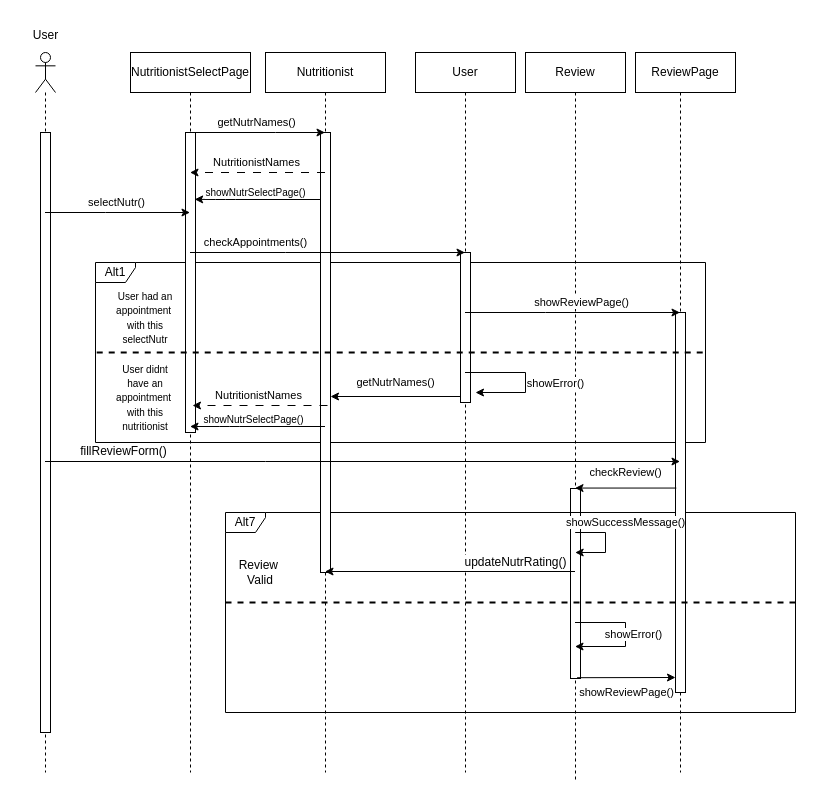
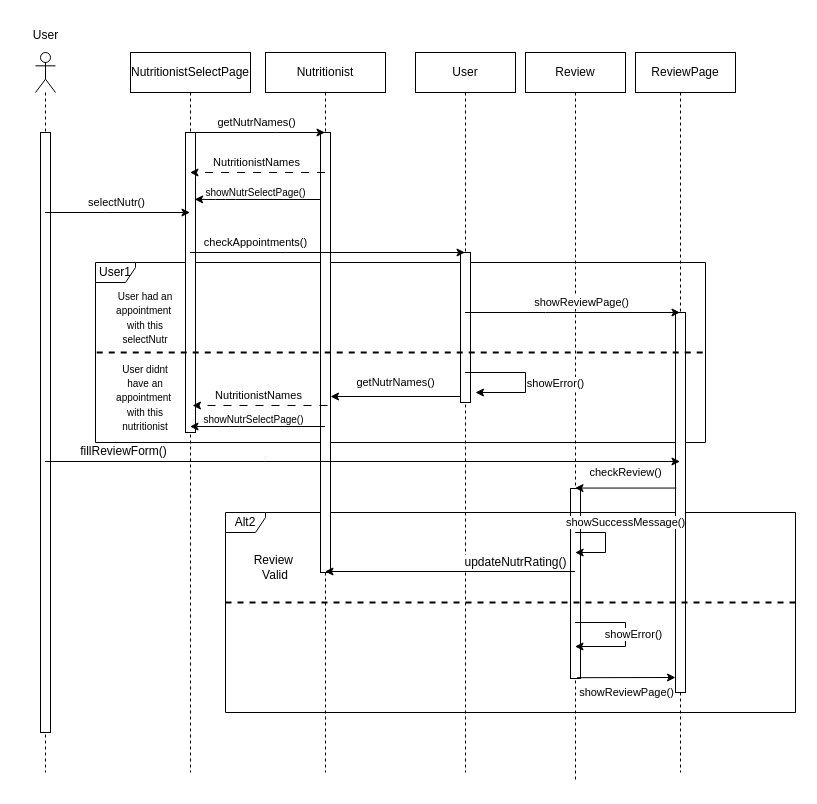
(116, 273) -> (116, 273)
(246, 523) -> (246, 523)
(261, 573) -> (276, 568)
